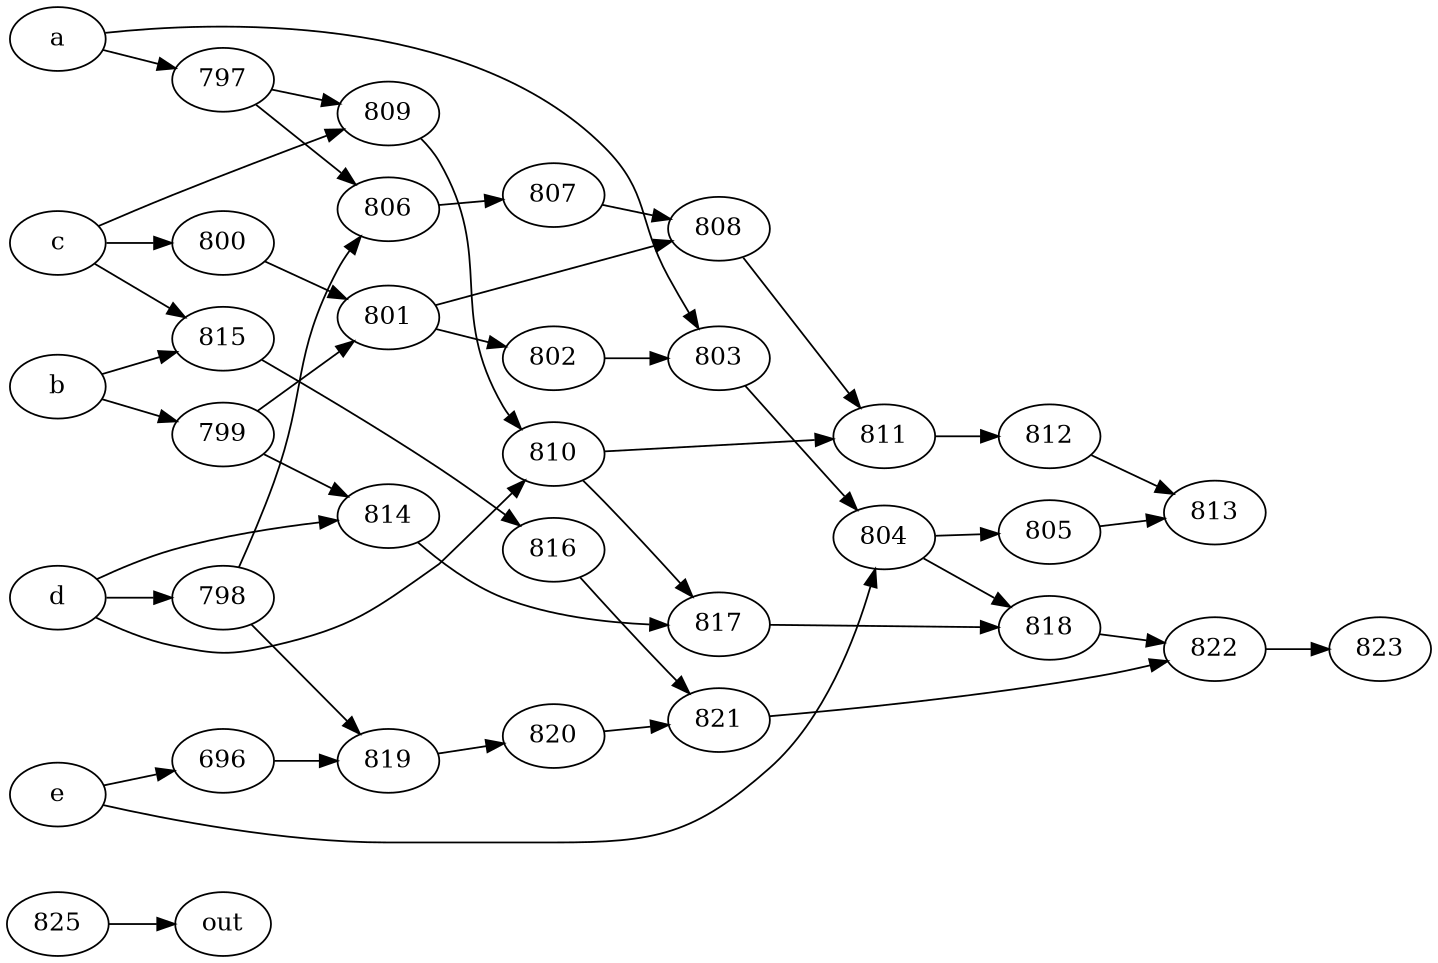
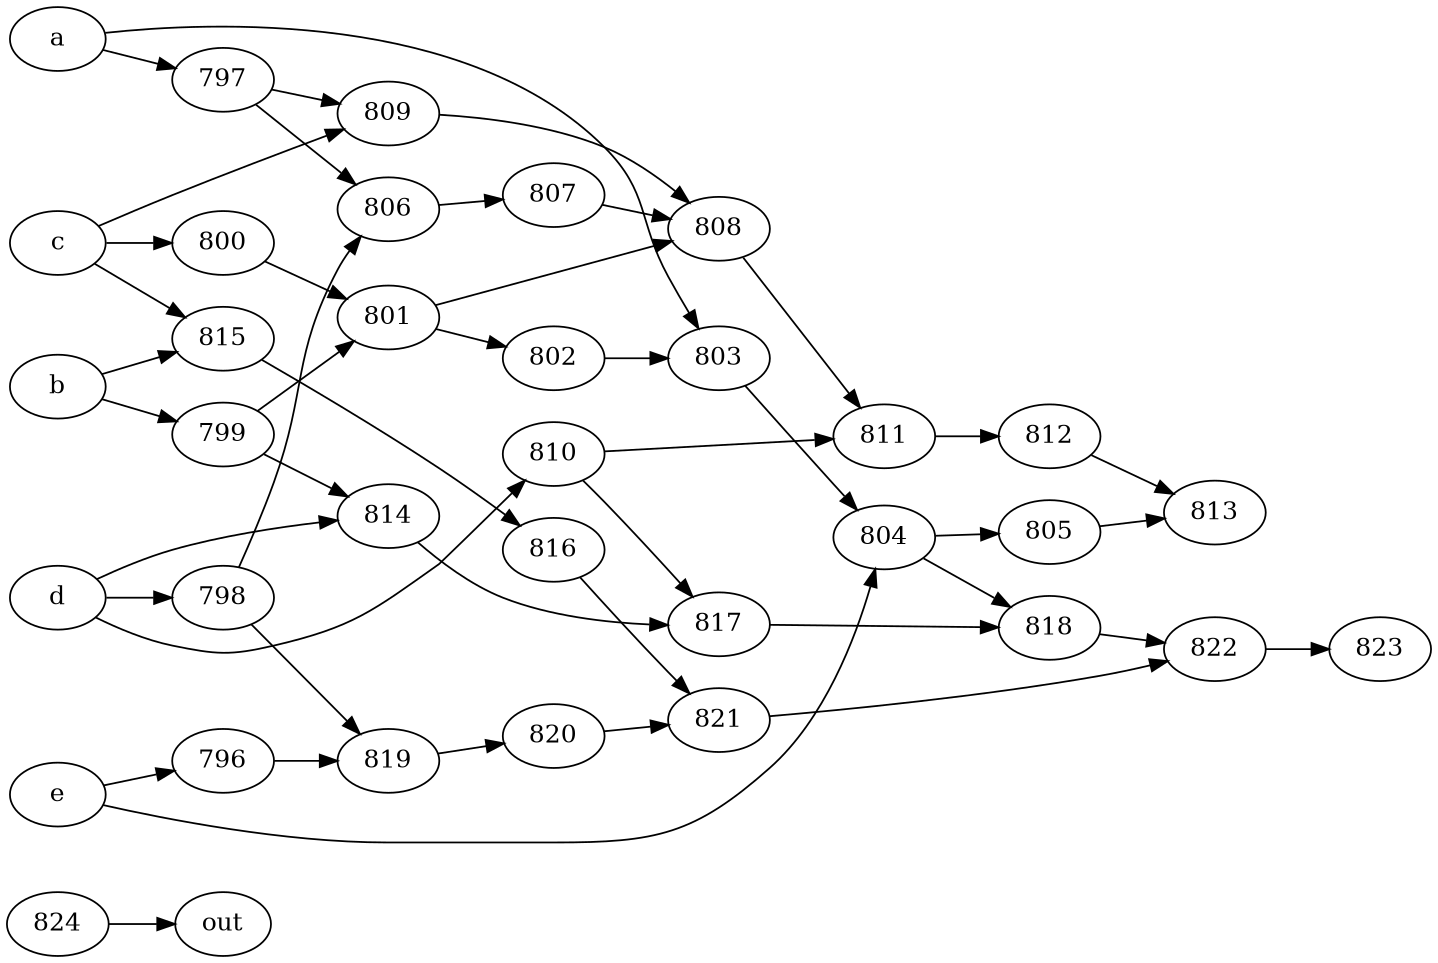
(470, 275) -> (564, 134)
(223, 761) -> (223, 761)
(58, 924) -> (58, 924)
